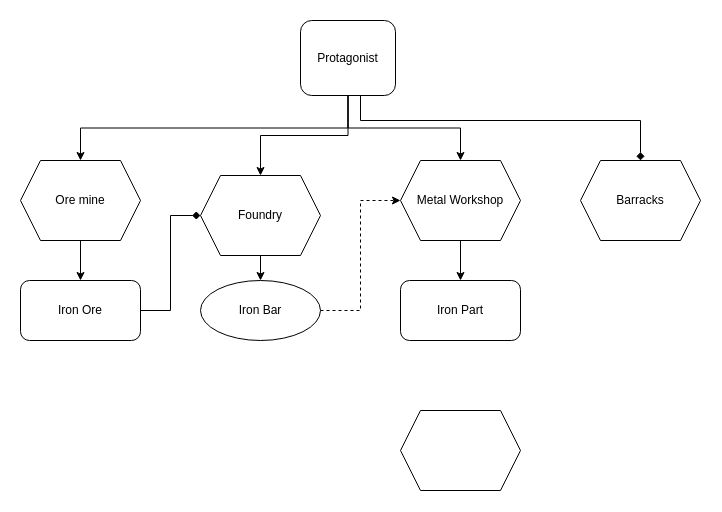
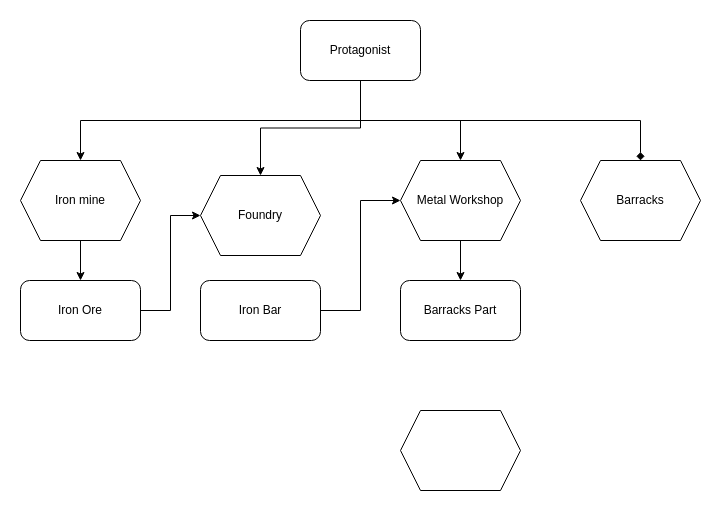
(348, 58) -> (361, 51)
(81, 201) -> (81, 201)
(191, 216) -> (192, 216)
(361, 260) -> (361, 260)
(261, 265) -> none
(261, 311) -> (261, 311)
(461, 311) -> (461, 311)
